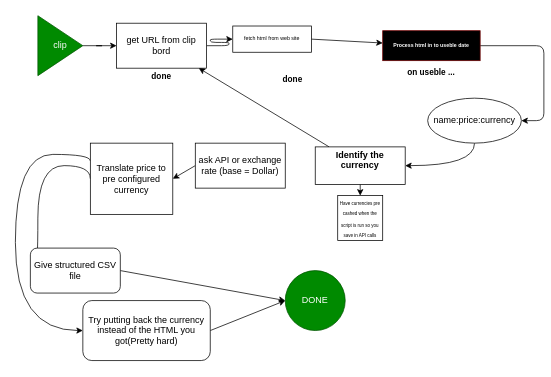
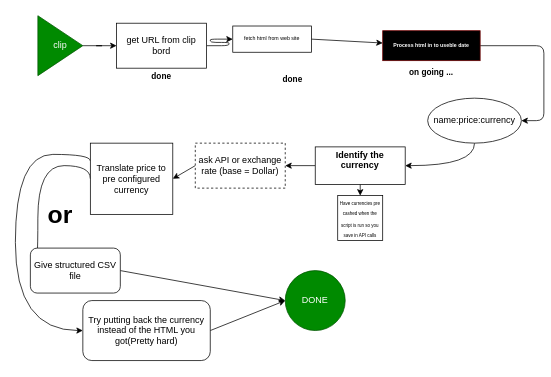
(432, 72) -> (432, 72)
(266, 108) -> (303, 165)
(240, 165) -> (240, 165)
none -> (60, 214)
